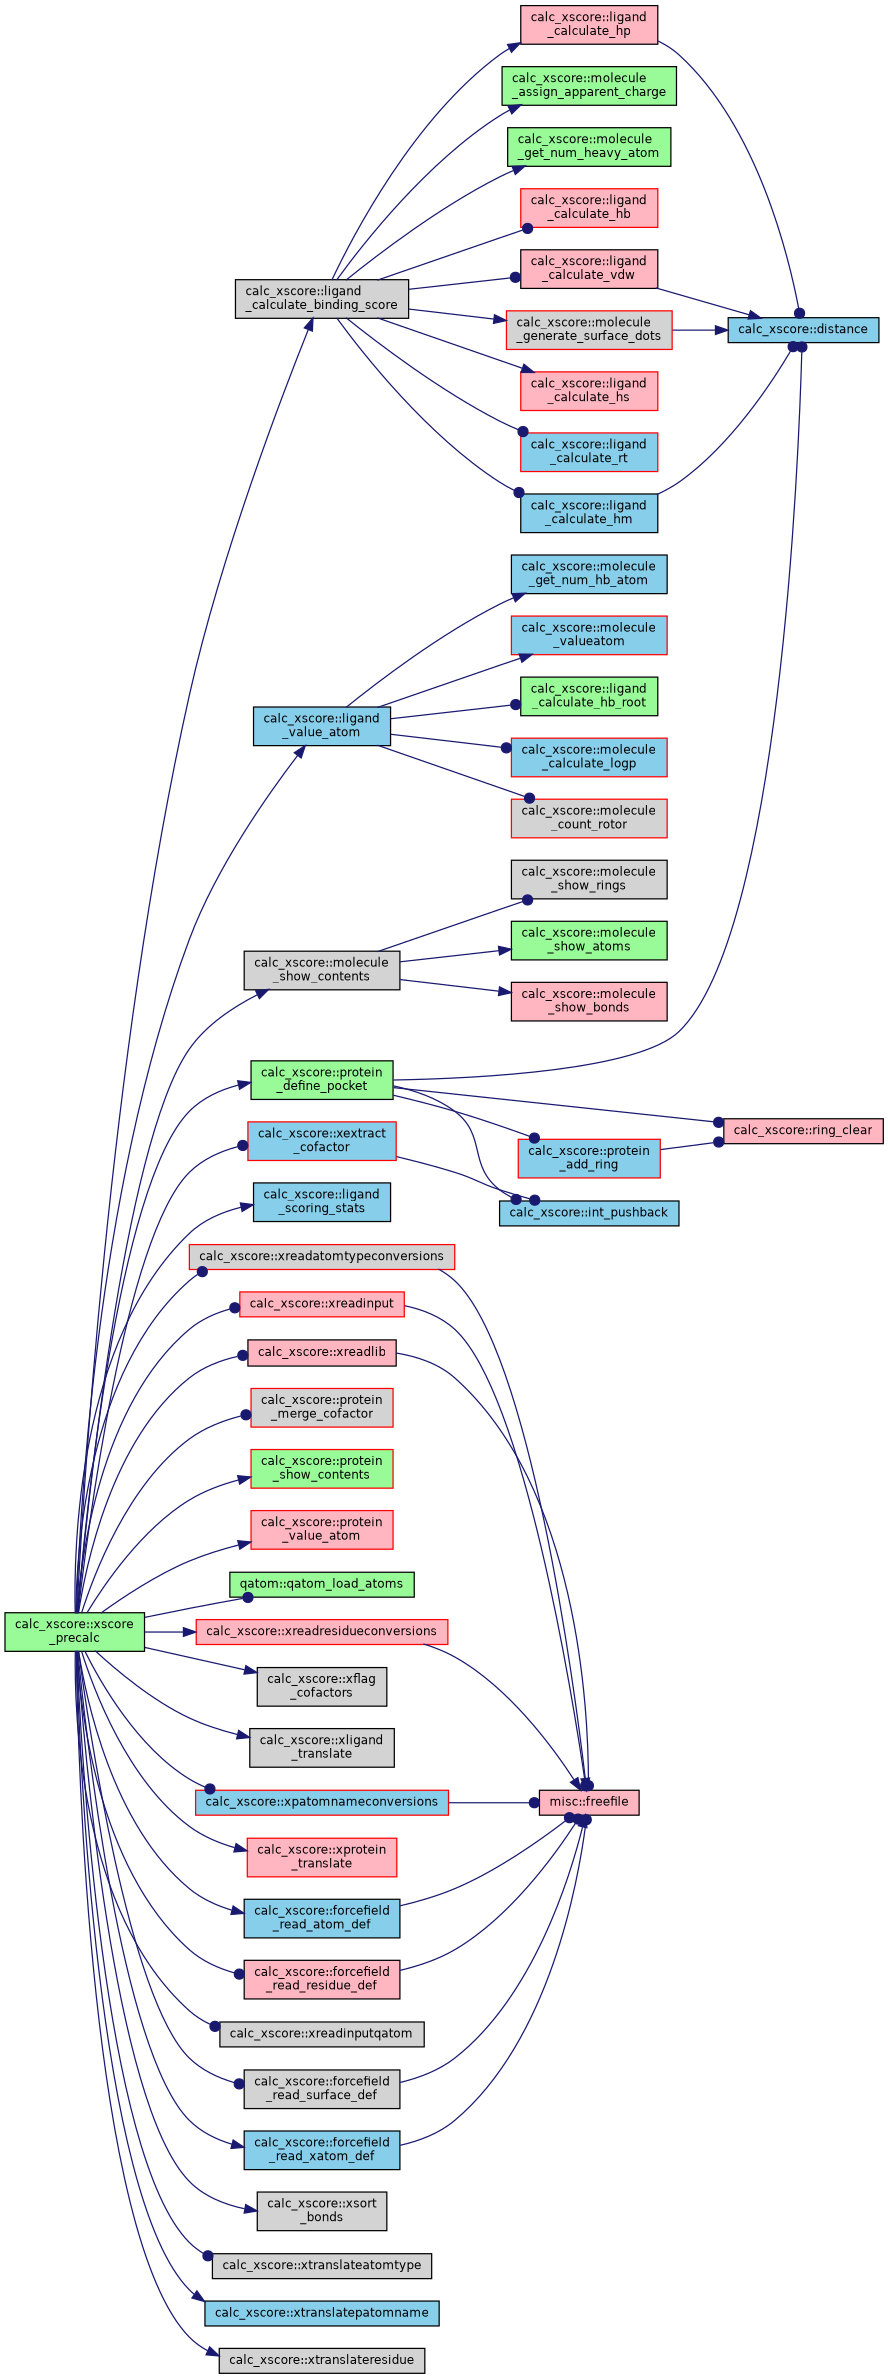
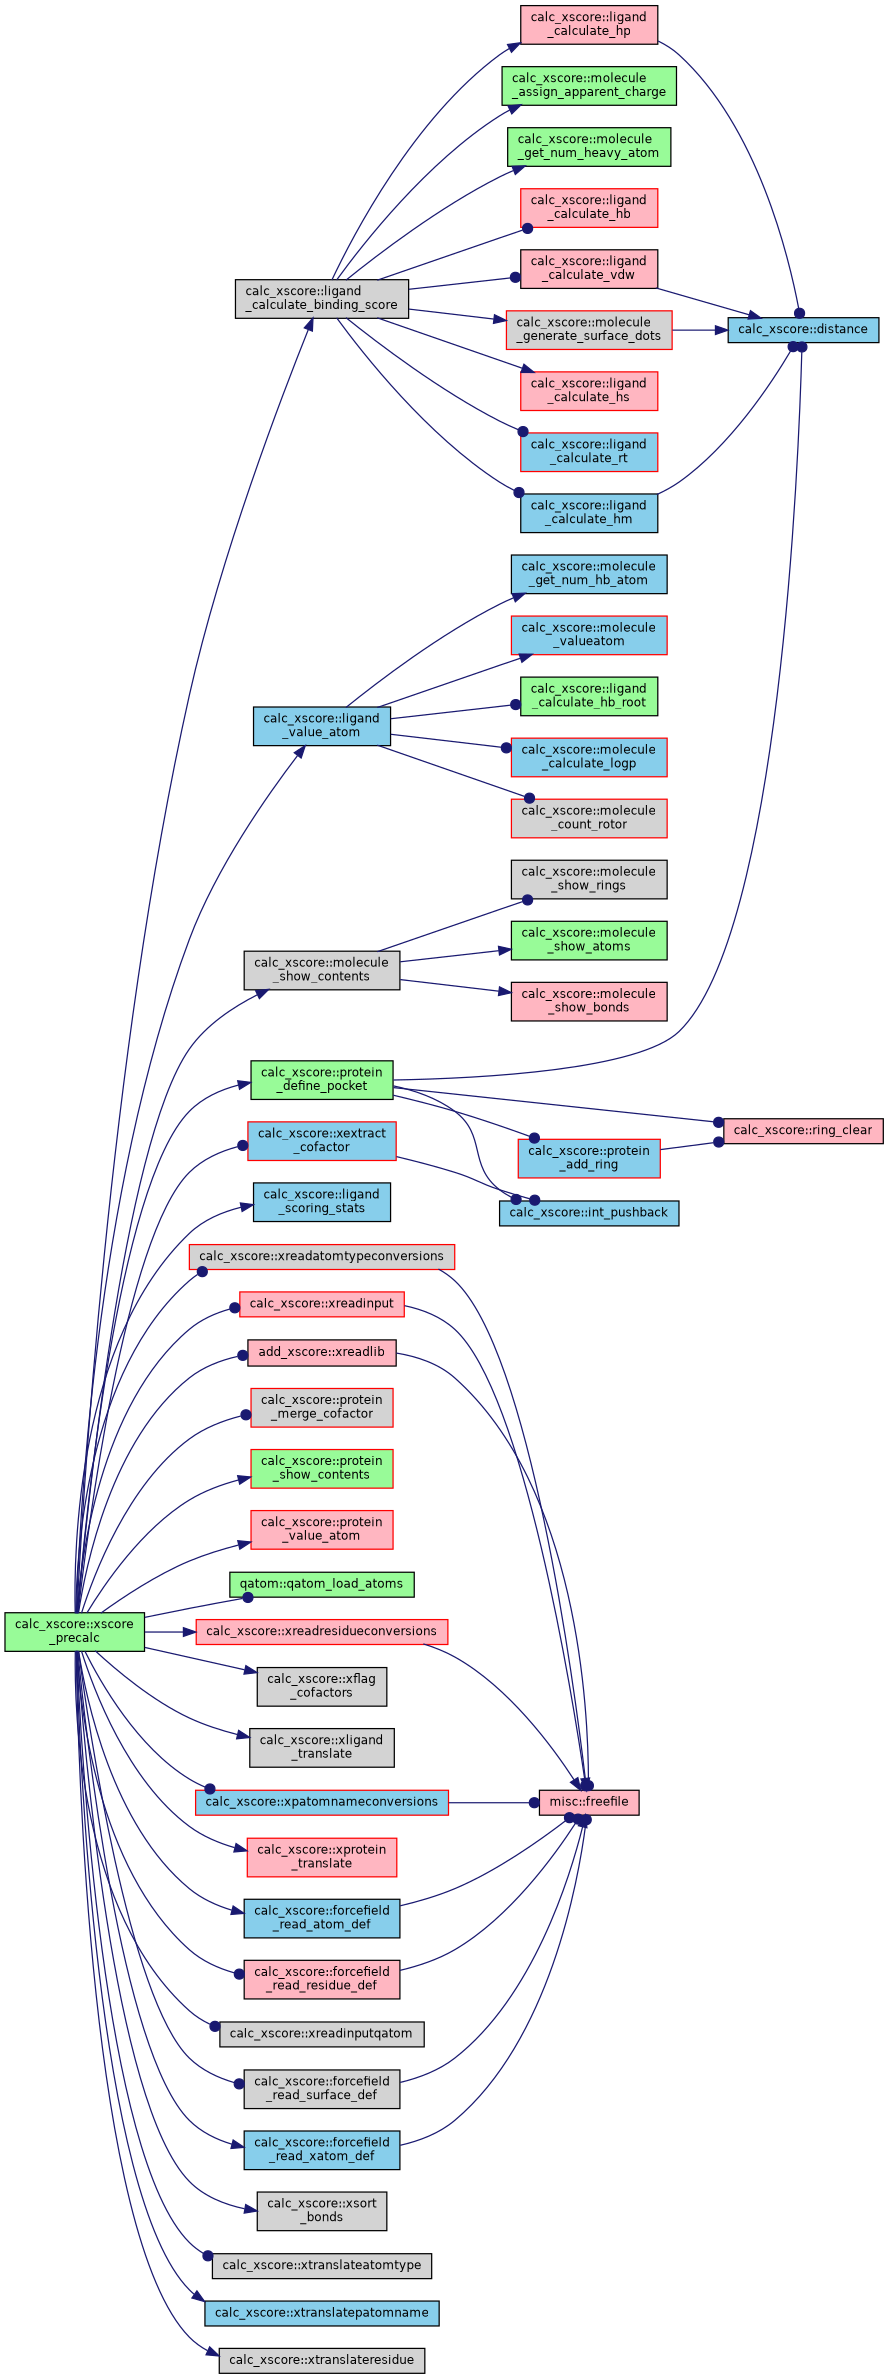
(322, 1353) -> (322, 1353)
